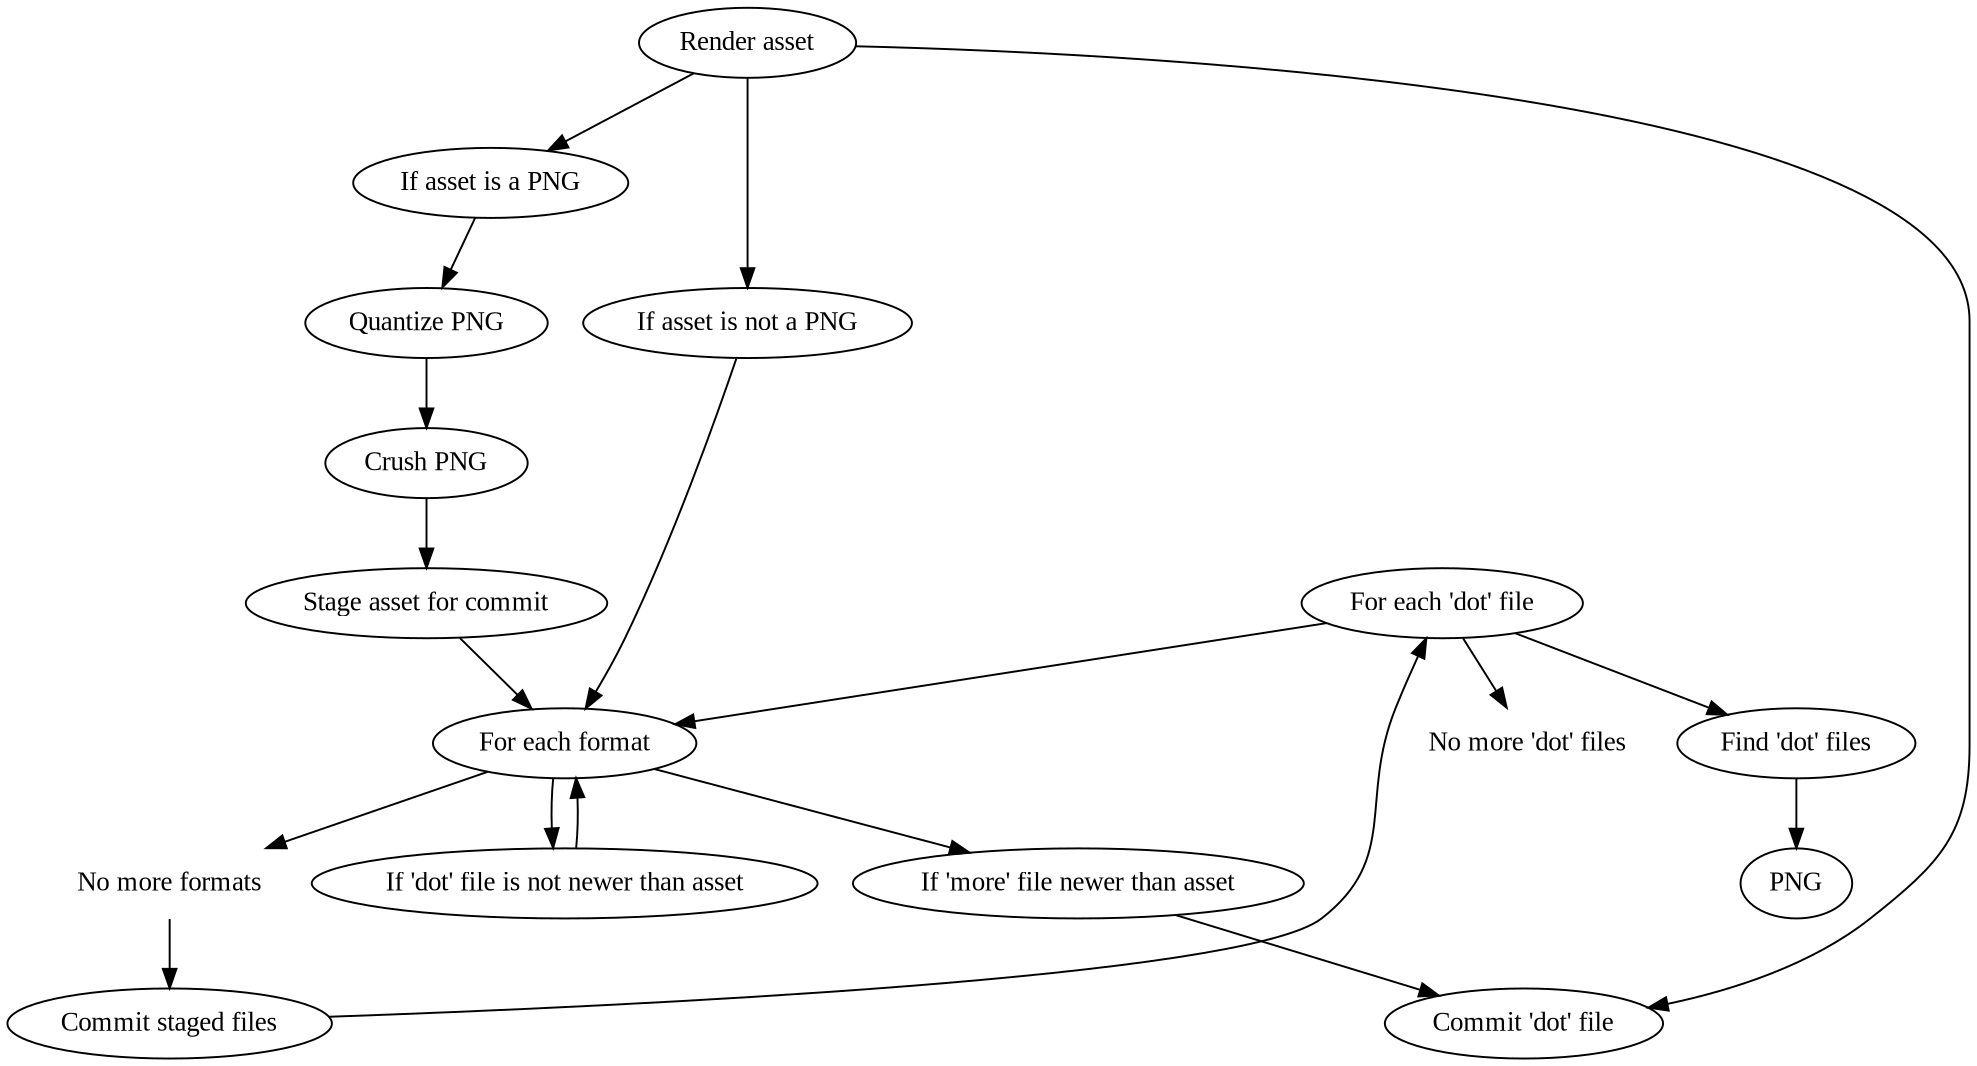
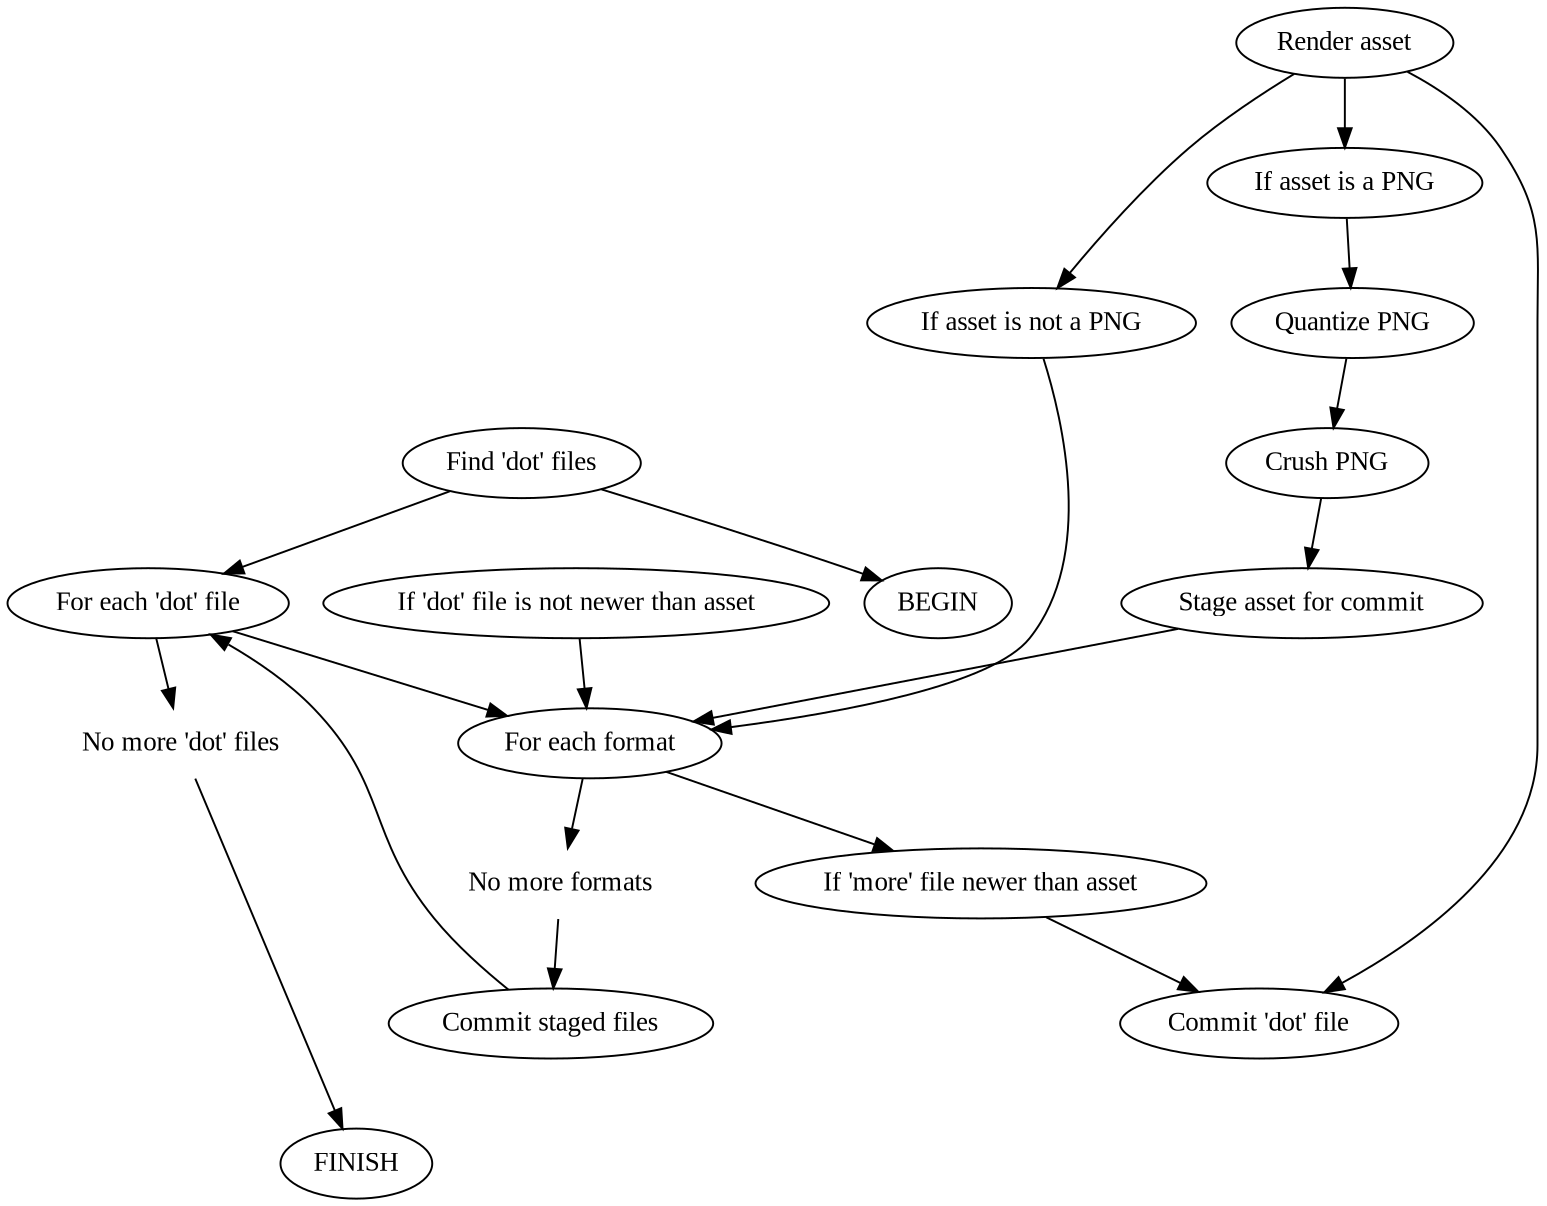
(1612, 671) -> (346, 529)
(552, 803) -> none
(1796, 883) -> (938, 603)
none -> (356, 1164)
